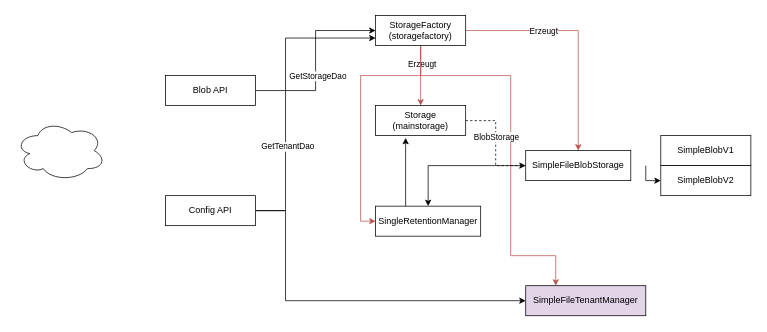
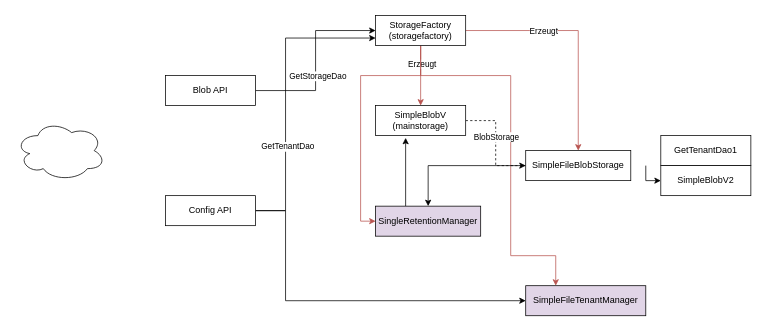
(420, 120) -> (420, 120)
(705, 150) -> (705, 150)
(428, 221) -> (428, 221)
